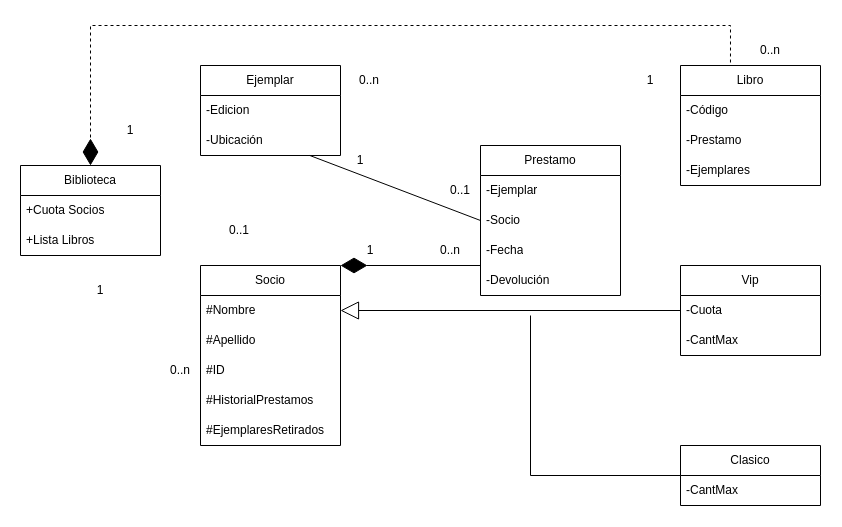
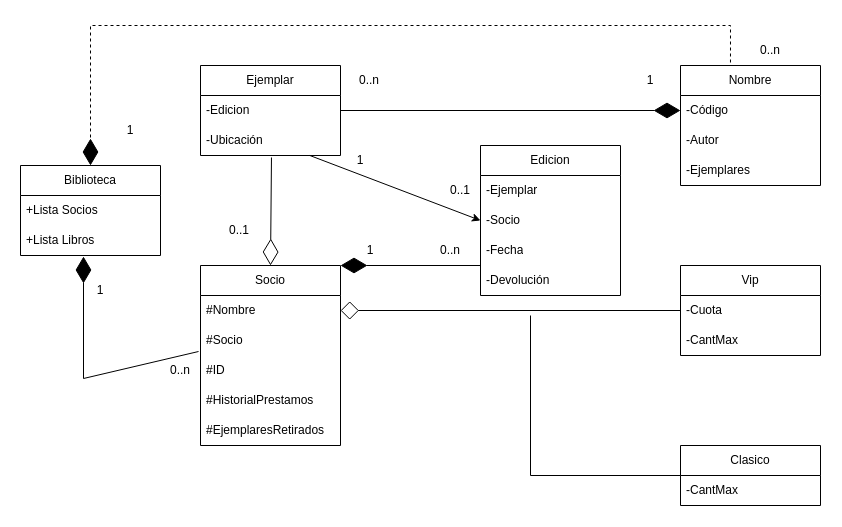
(751, 81) -> (751, 81)
none -> (498, 111)
(717, 141) -> (707, 141)
(551, 161) -> (551, 161)
none -> (271, 199)
(67, 211) -> (66, 211)
(474, 218) -> (473, 218)
(360, 311) -> (359, 311)
(232, 341) -> (225, 341)
none -> (94, 376)
